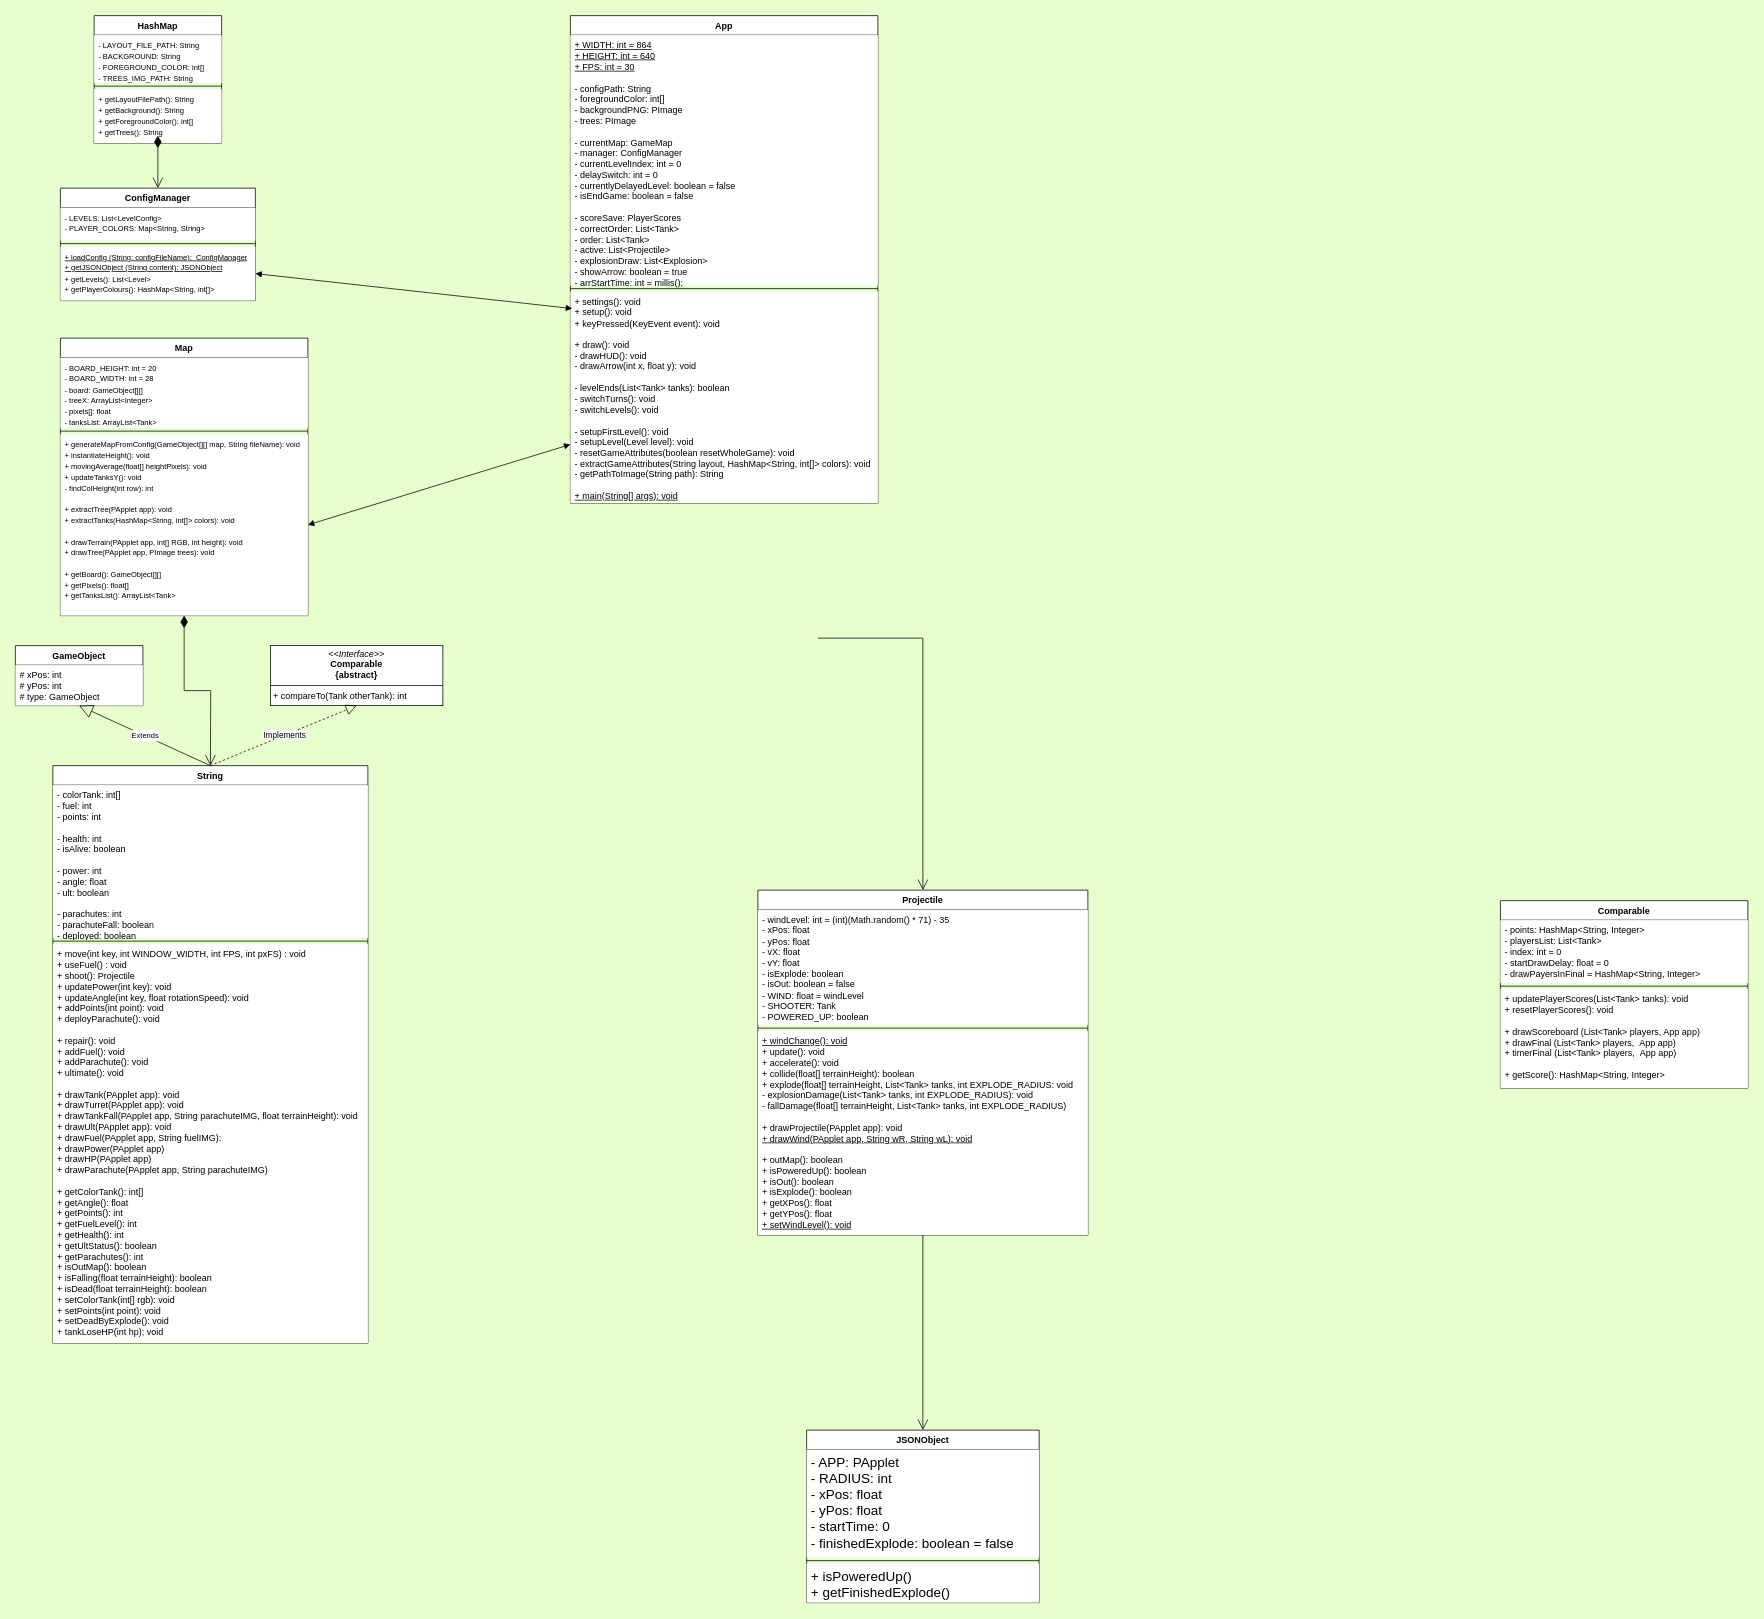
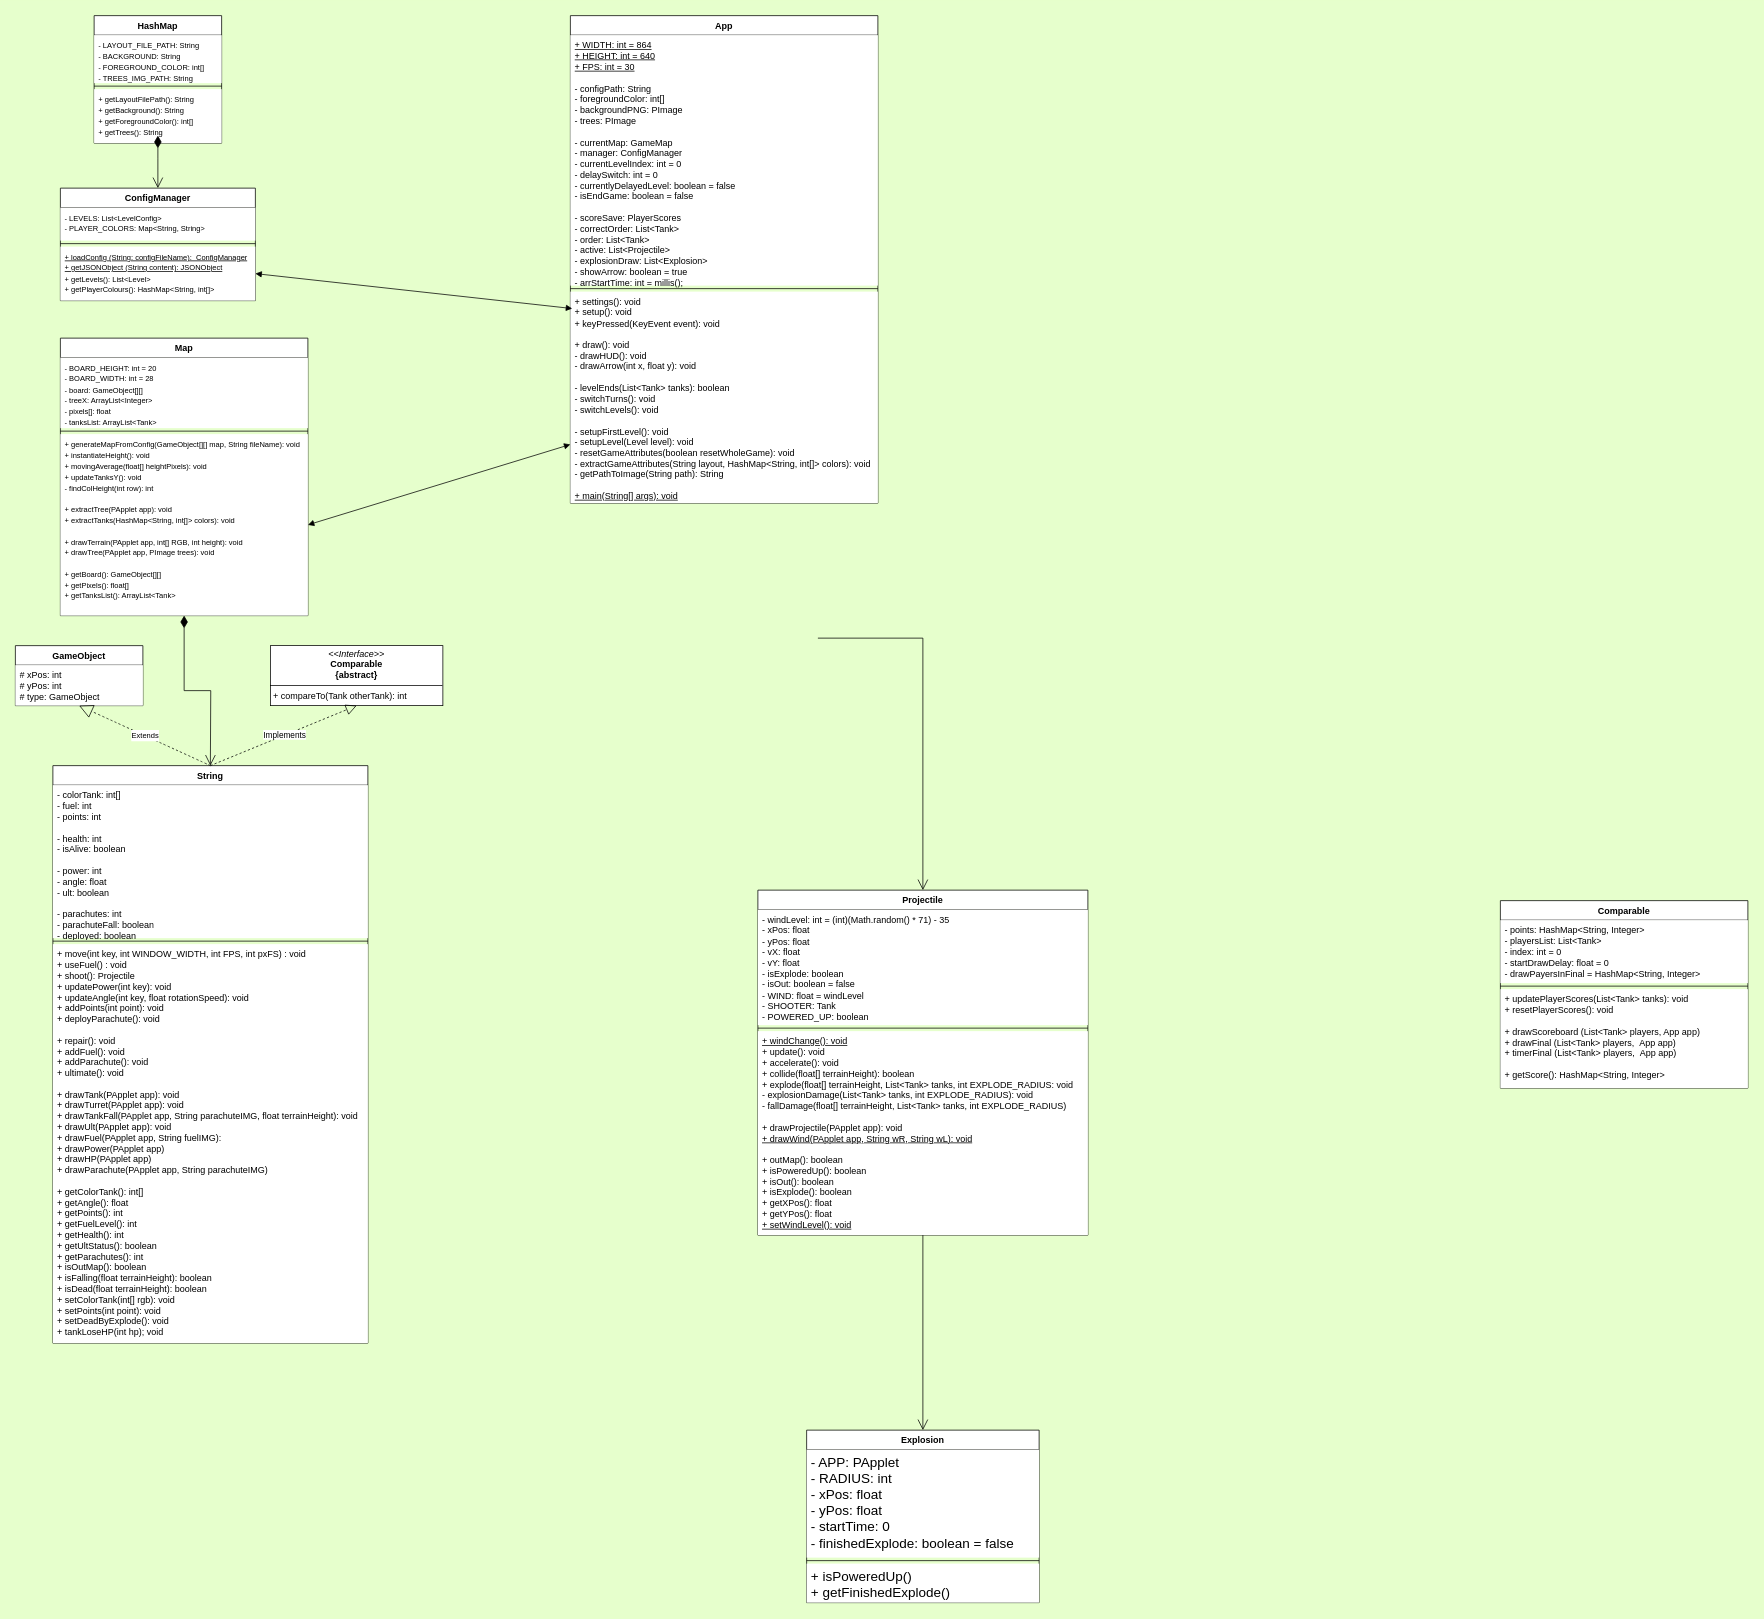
(185, 754) -> (185, 754)
(923, 1441) -> (923, 1441)
